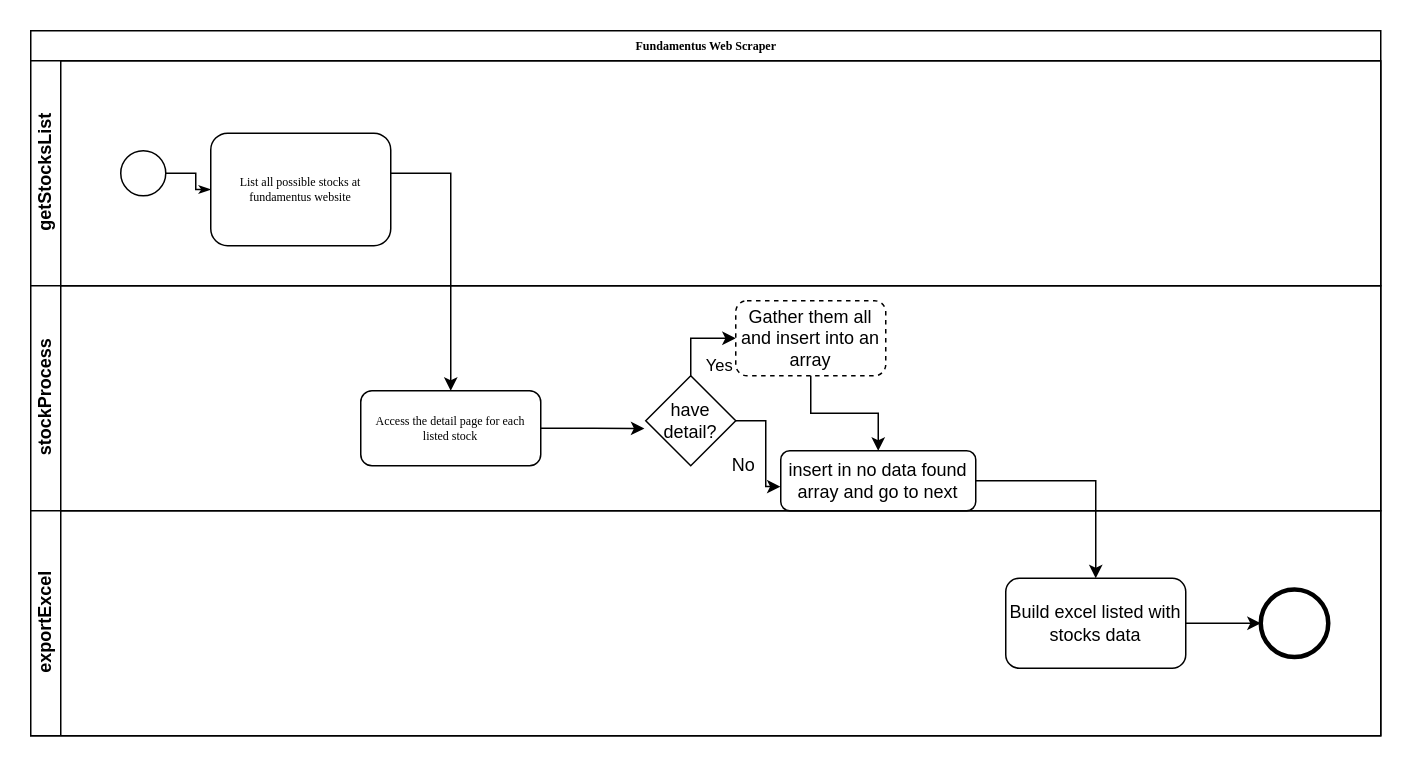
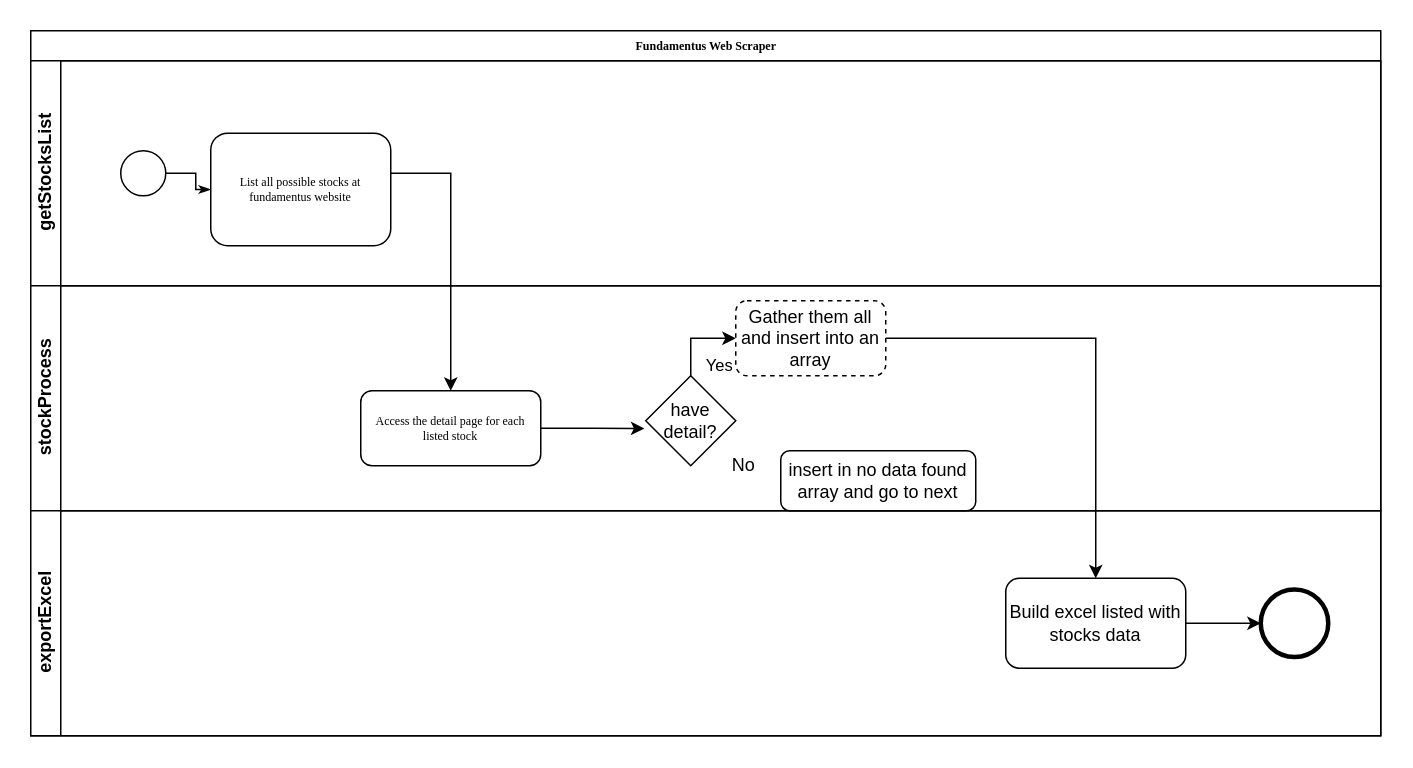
(839, 413) -> (1061, 338)
(766, 441) -> none
(1034, 481) -> none
